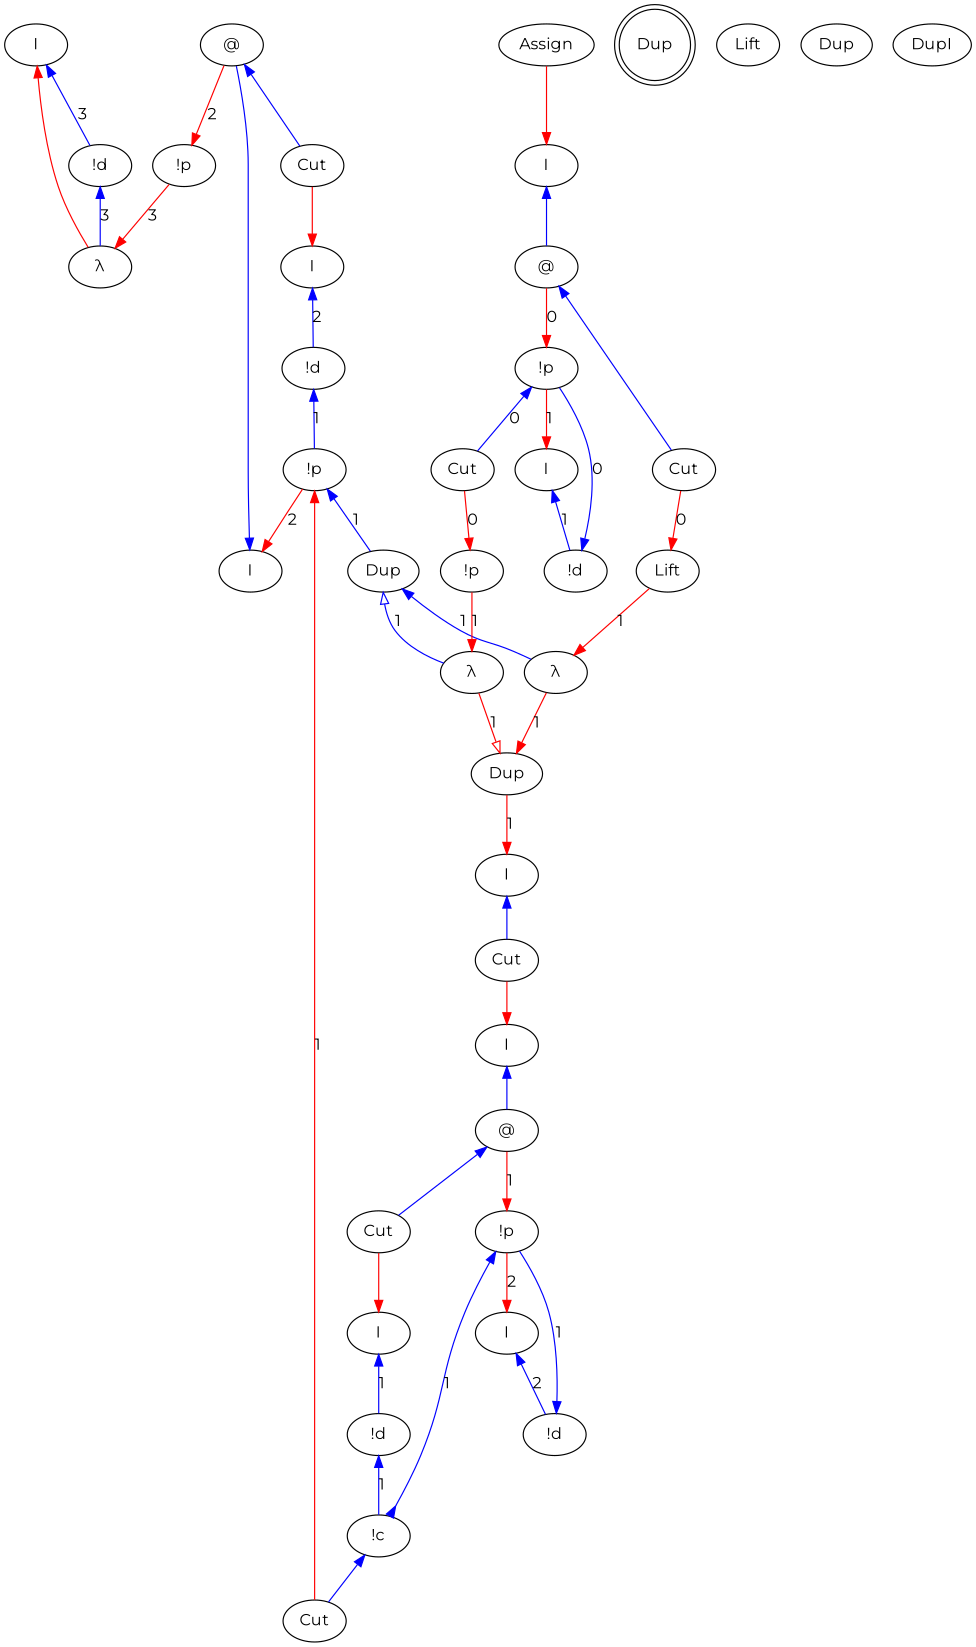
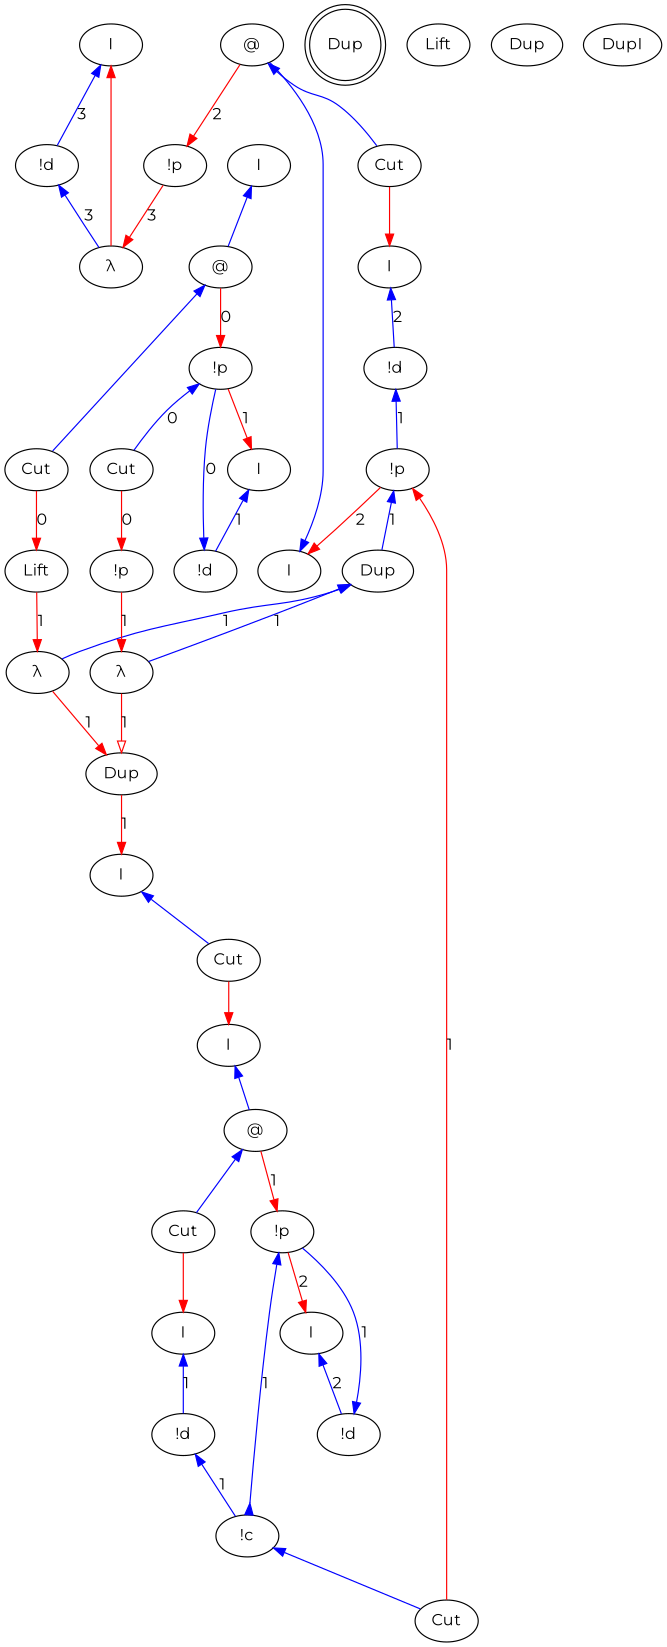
(547, 45) -> none
